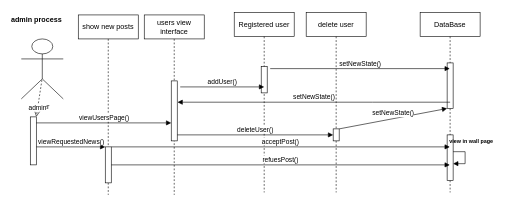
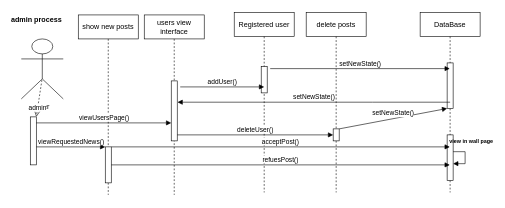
(336, 24) -> (336, 24)
